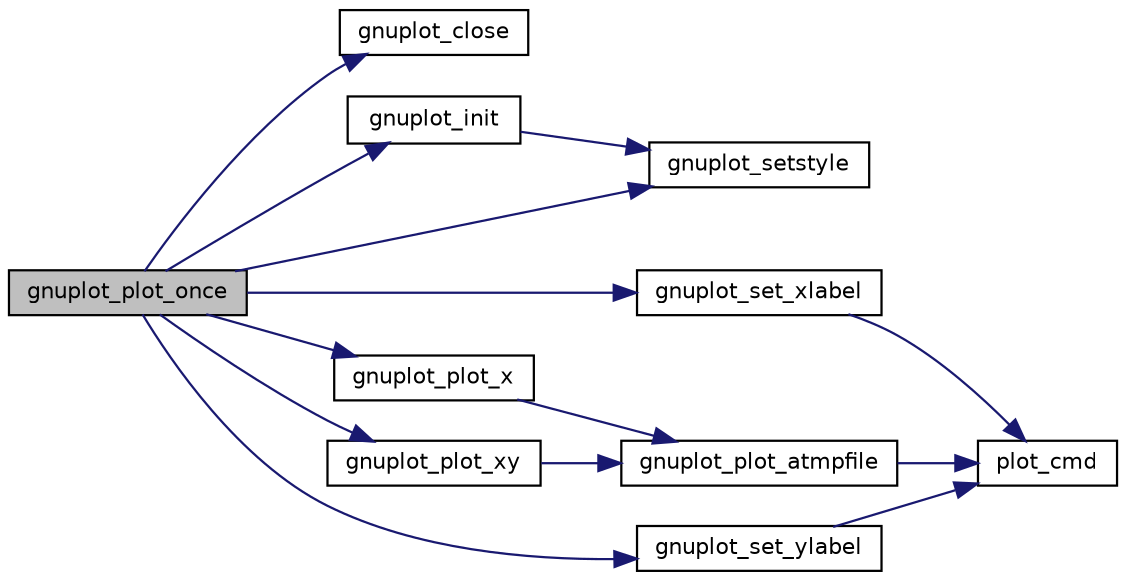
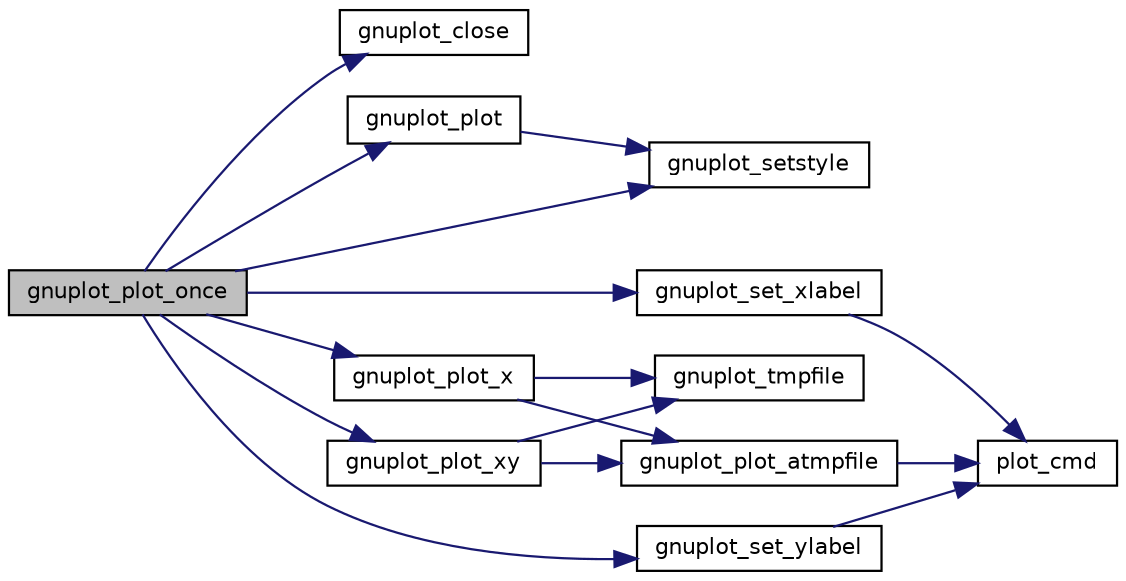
(434, 120) -> (434, 120)
none -> (759, 378)
